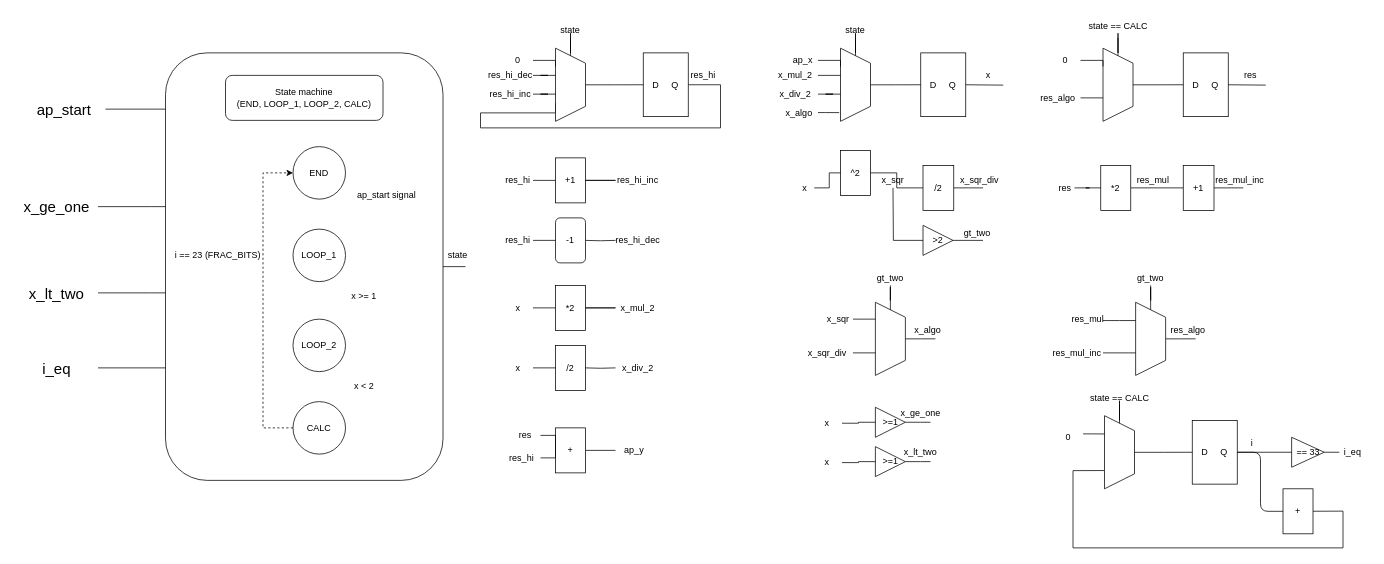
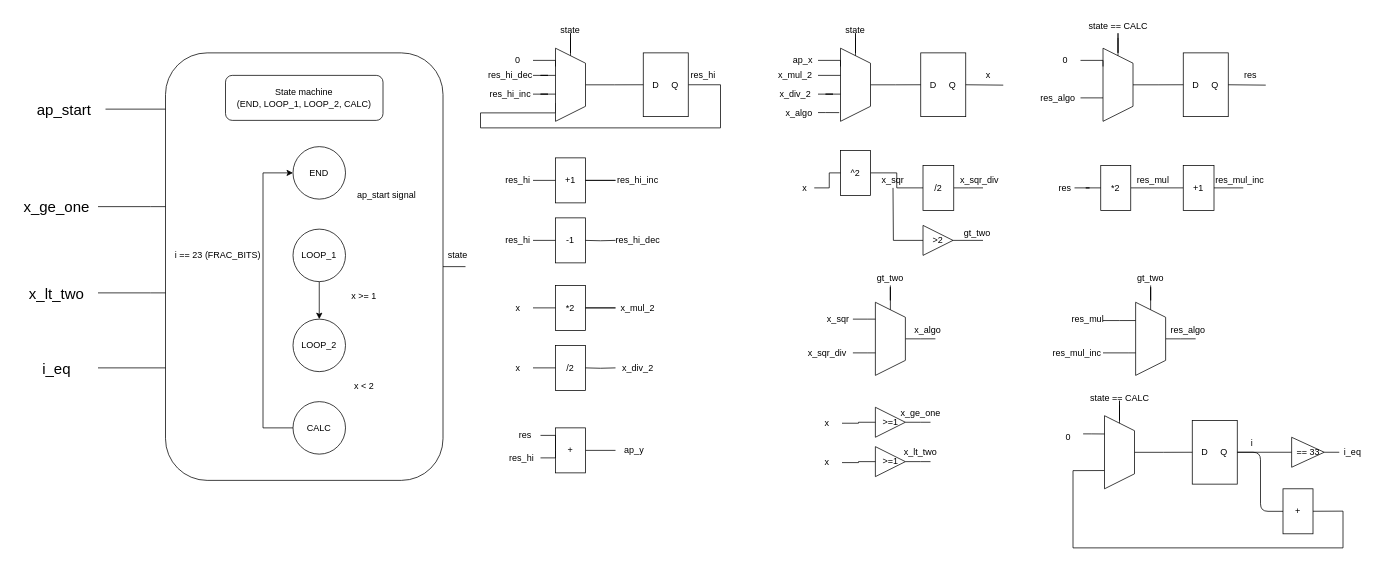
(570, 240) -> (570, 240)
none -> (319, 298)
(263, 303) -> (263, 303)
